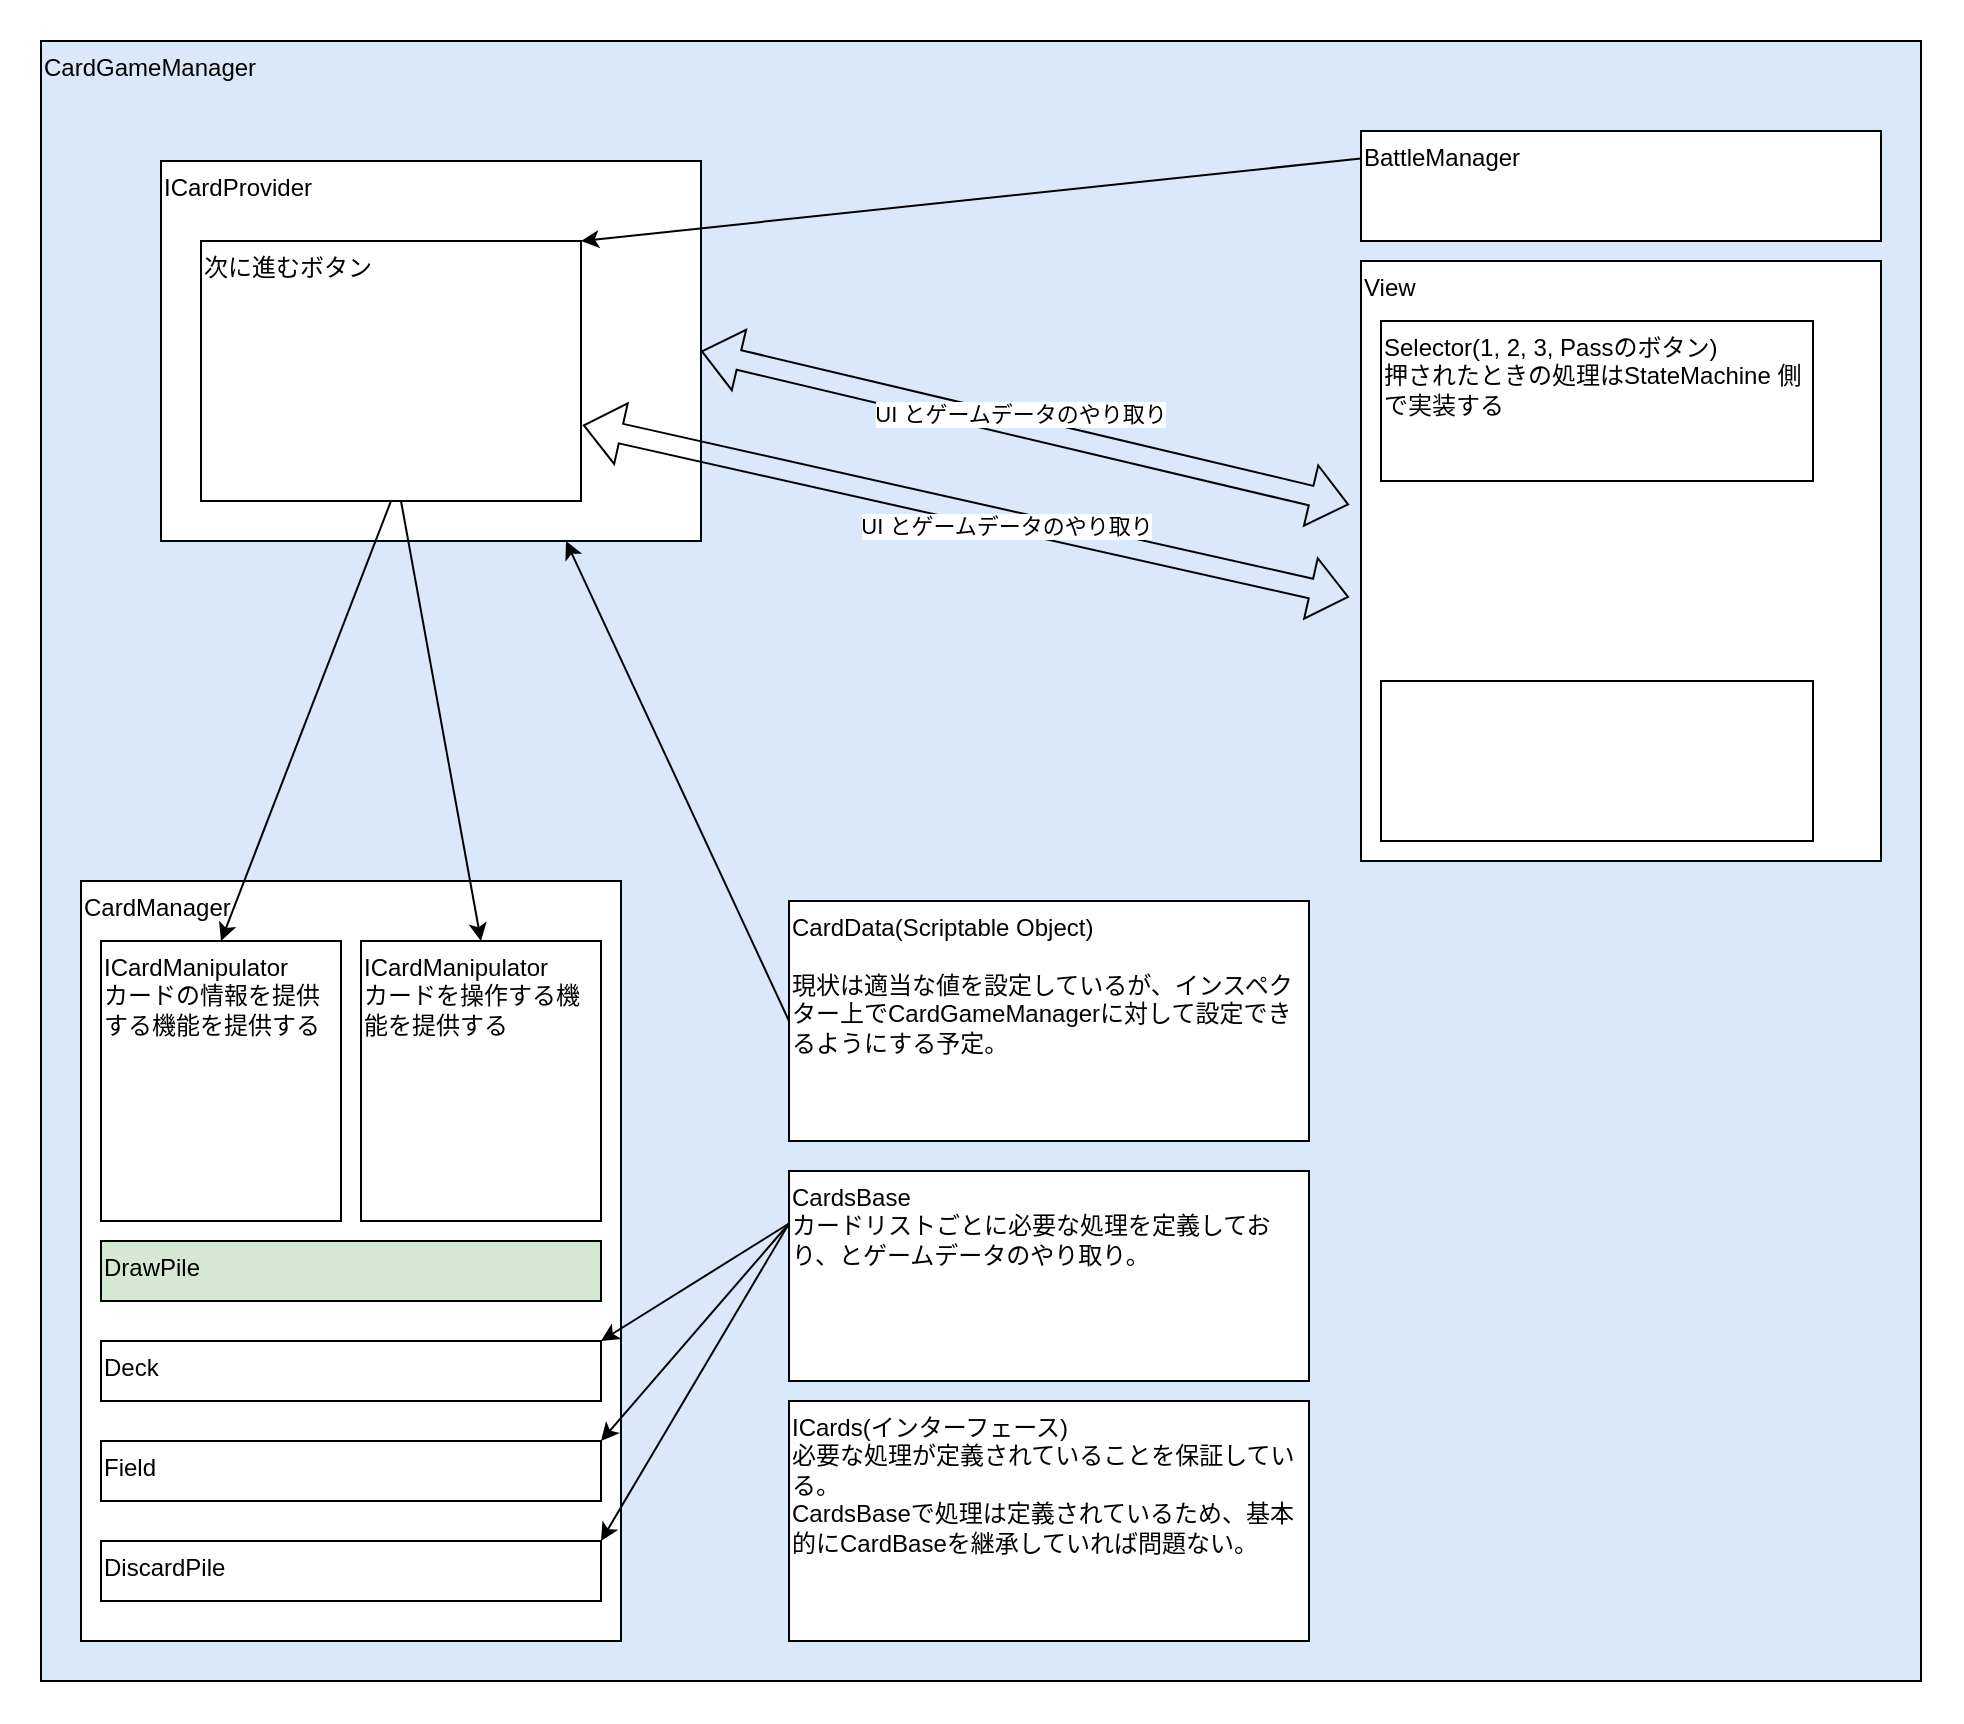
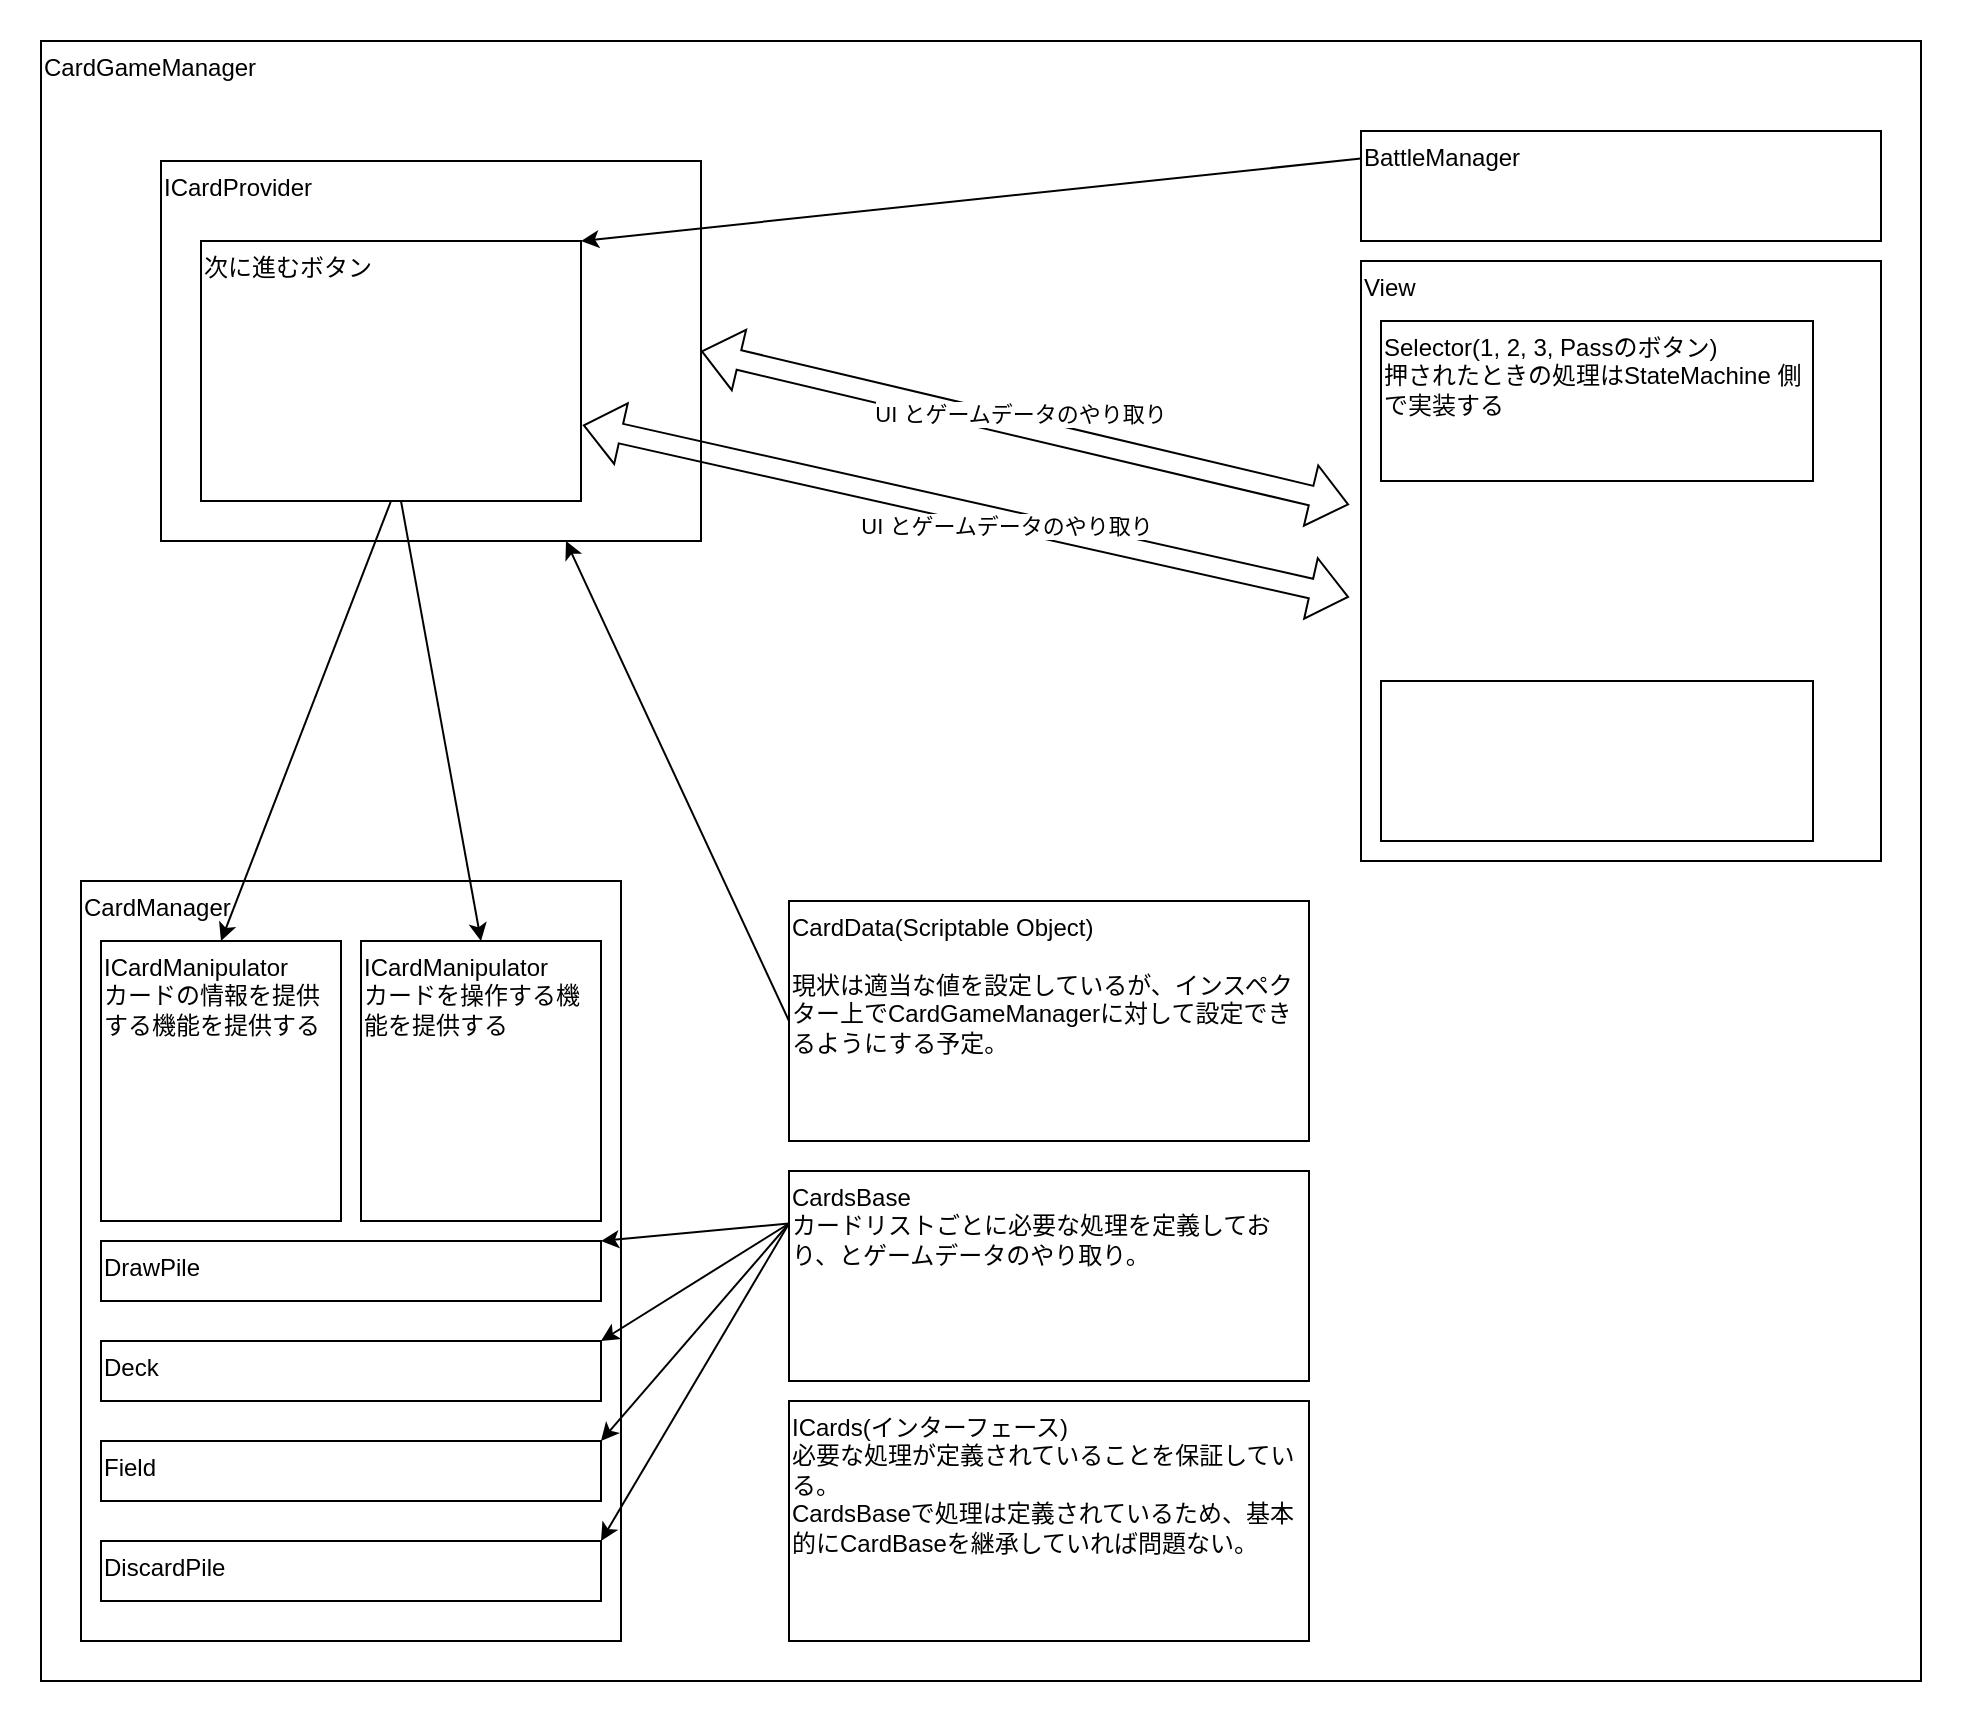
(981, 861) -> (981, 861)
none -> (697, 1232)
(351, 1271) -> (351, 1271)
